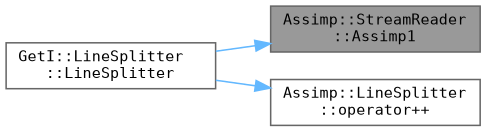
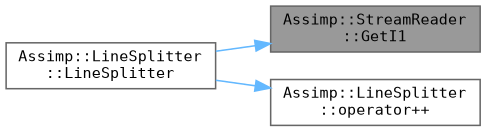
(375, 29) -> (375, 29)
(111, 66) -> (111, 66)
